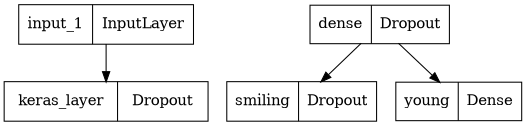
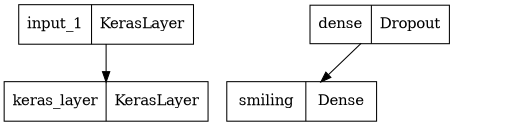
(143, 24) -> (143, 24)
(163, 101) -> (157, 101)
(338, 101) -> (341, 101)
(459, 101) -> none
